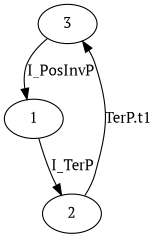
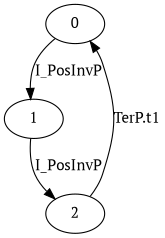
(68, 24) -> (75, 24)
(73, 166) -> (69, 166)
